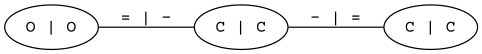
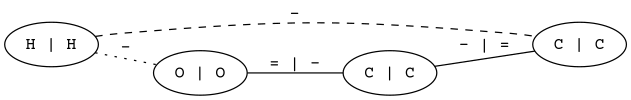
none -> (52, 44)
